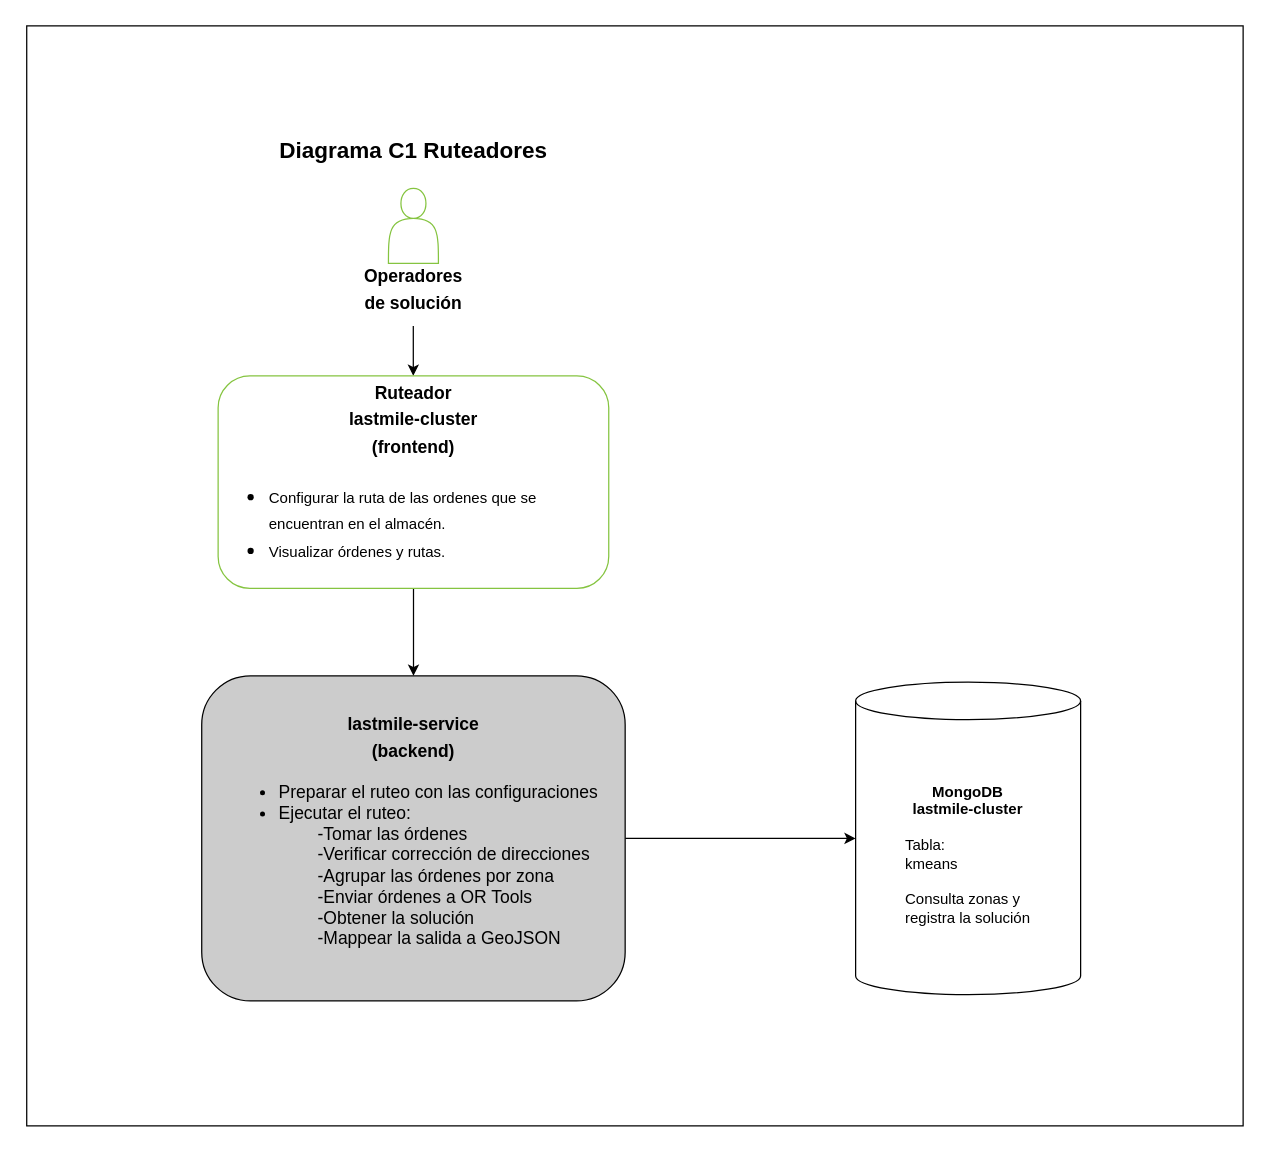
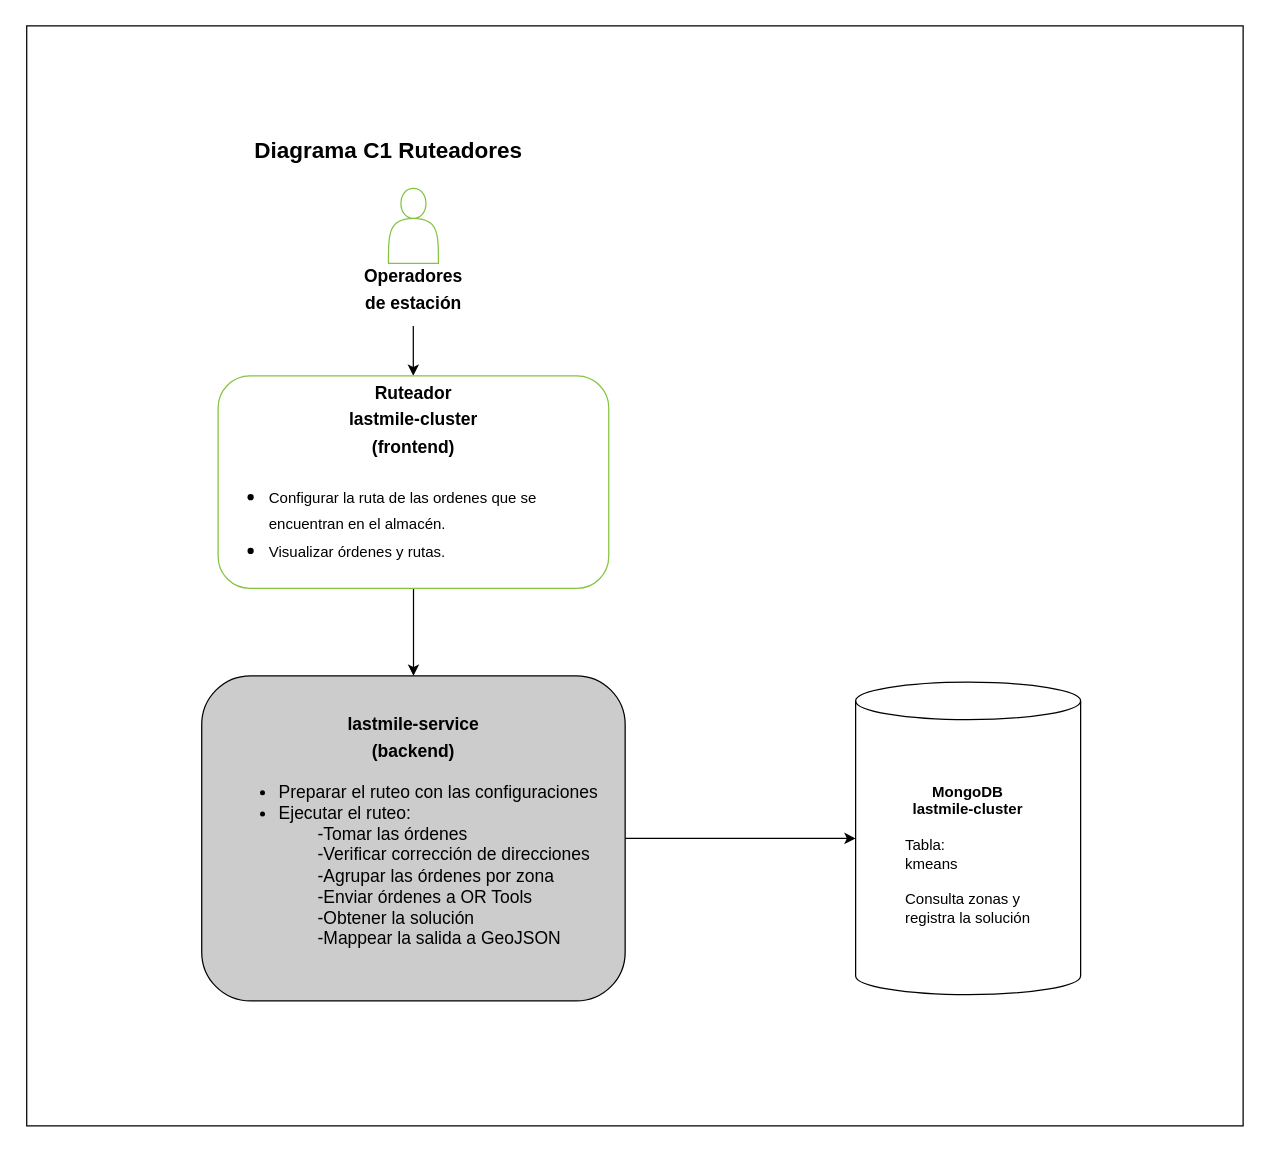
(413, 151) -> (388, 151)
(414, 288) -> (414, 288)
